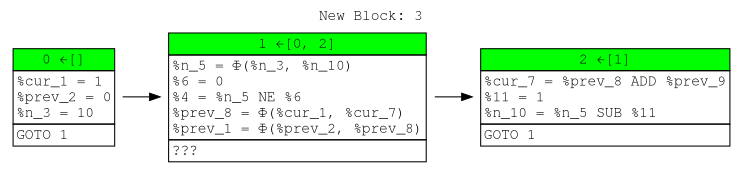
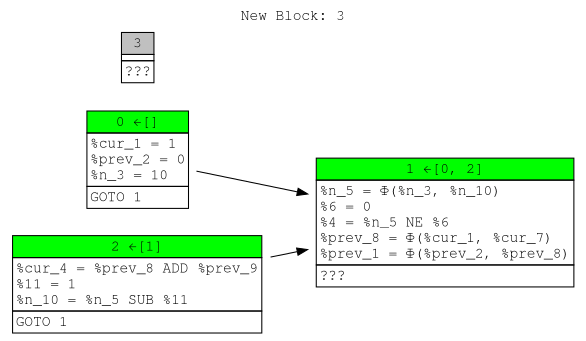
none -> (137, 58)
(605, 81) -> (137, 268)
(448, 97) -> (284, 254)
